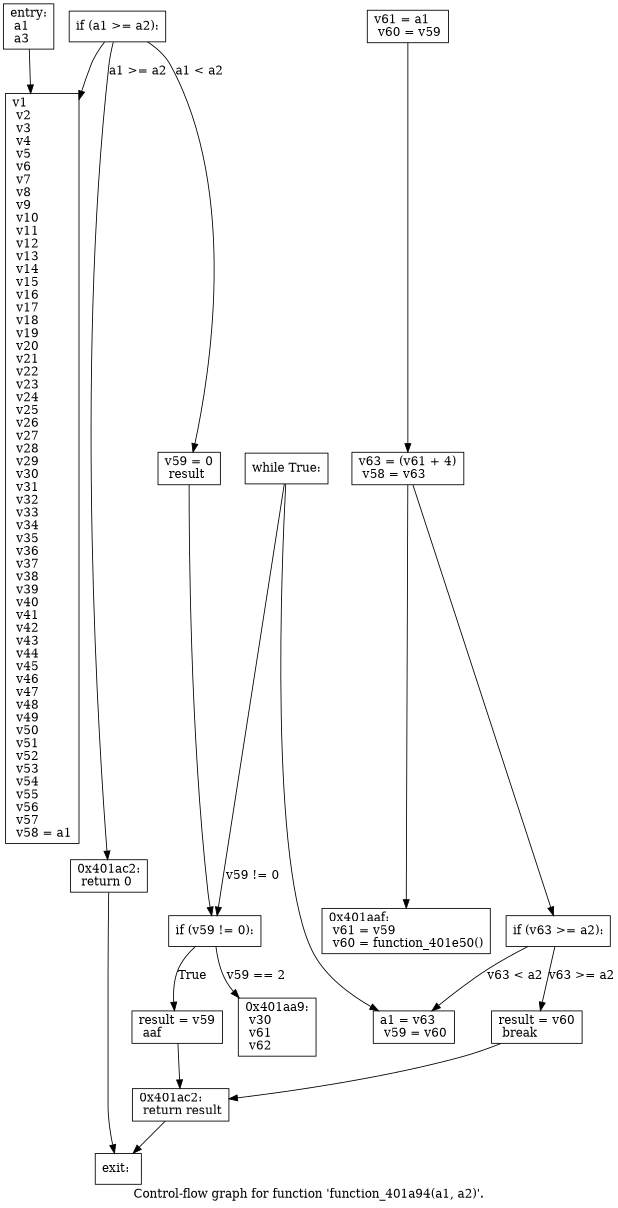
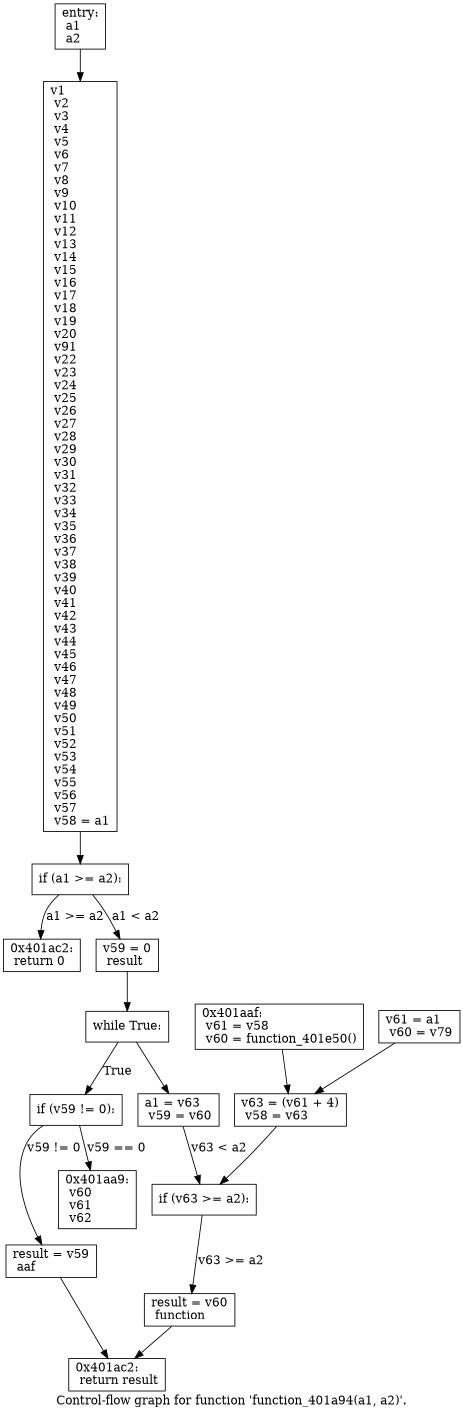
(408, 32) -> (419, 1033)
(20, 39) -> (71, 39)
(91, 65) -> (80, 844)
(26, 359) -> (64, 347)
(407, 692) -> (285, 1067)
(194, 696) -> (127, 987)
(253, 876) -> (118, 1072)
(363, 931) -> (236, 1026)
(482, 973) -> (190, 1151)
(193, 976) -> (54, 1148)
(256, 976) -> (117, 1148)
(258, 1020) -> (79, 1193)
(518, 1033) -> (179, 1316)
(118, 1169) -> none
